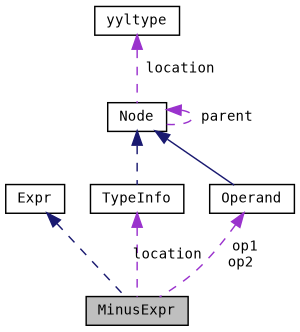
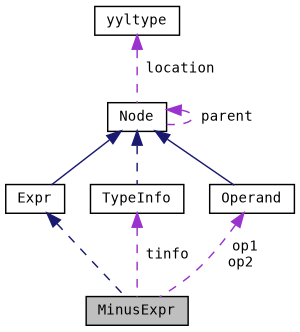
none -> (80, 162)
(164, 255) -> (164, 255)
